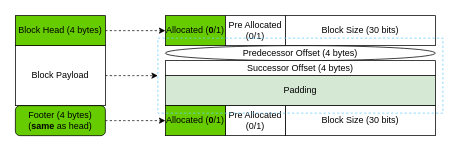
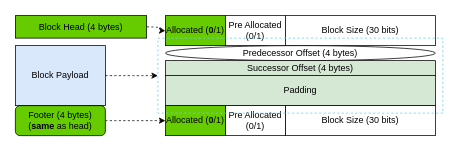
(60, 30) -> (81, 27)
(300, 68) -> (300, 68)
(60, 75) -> (60, 75)
